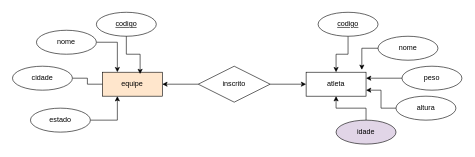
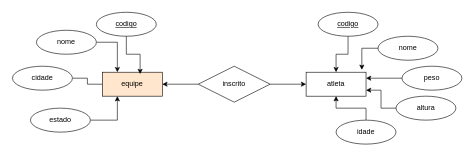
(366, 132) -> (366, 132)
